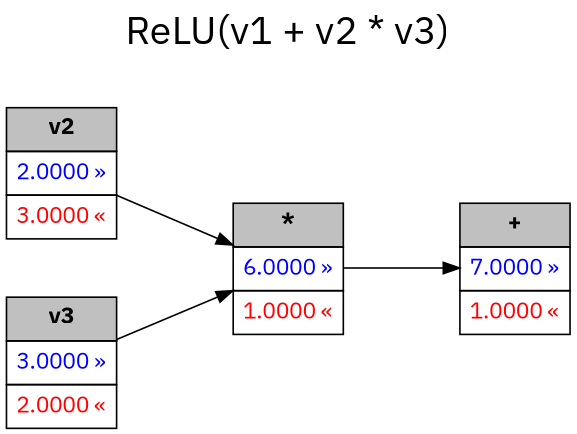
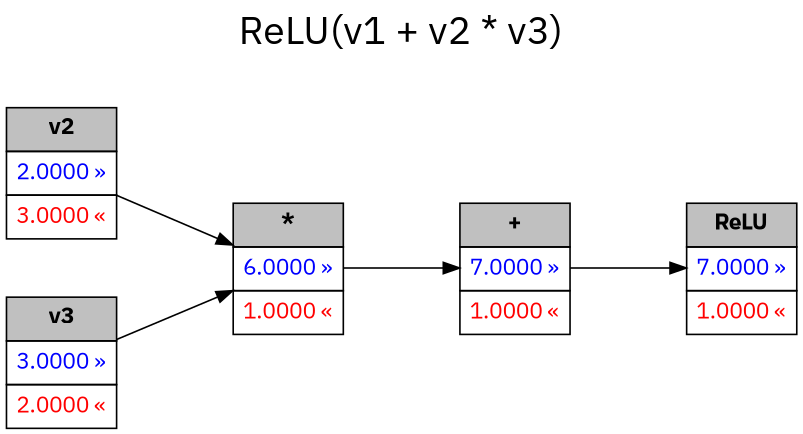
none -> (742, 268)
